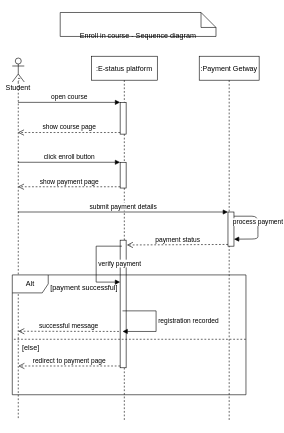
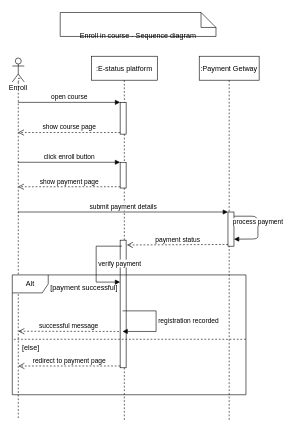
(18, 97) -> (18, 92)
